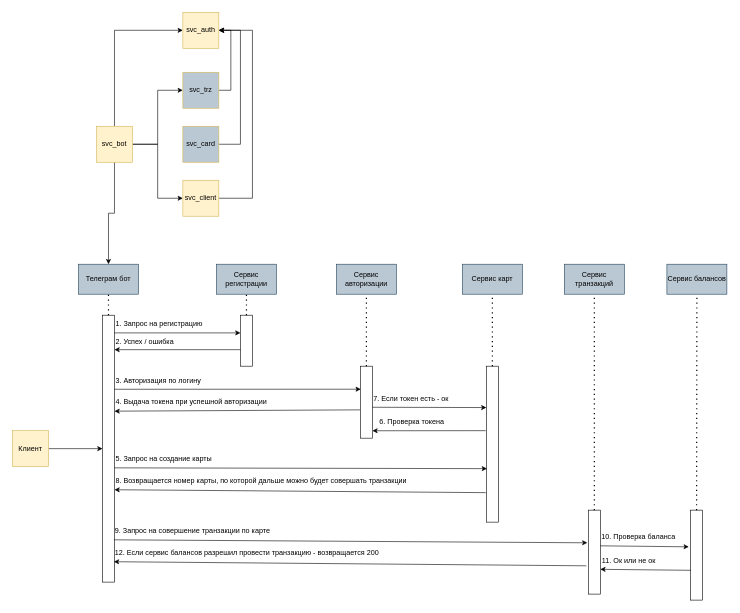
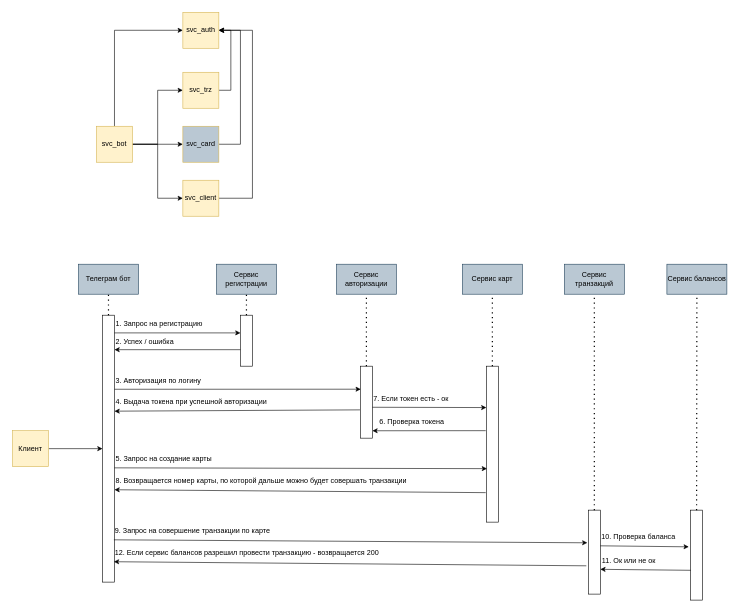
(201, 90) -> (201, 90)
(113, 213) -> (177, 144)
